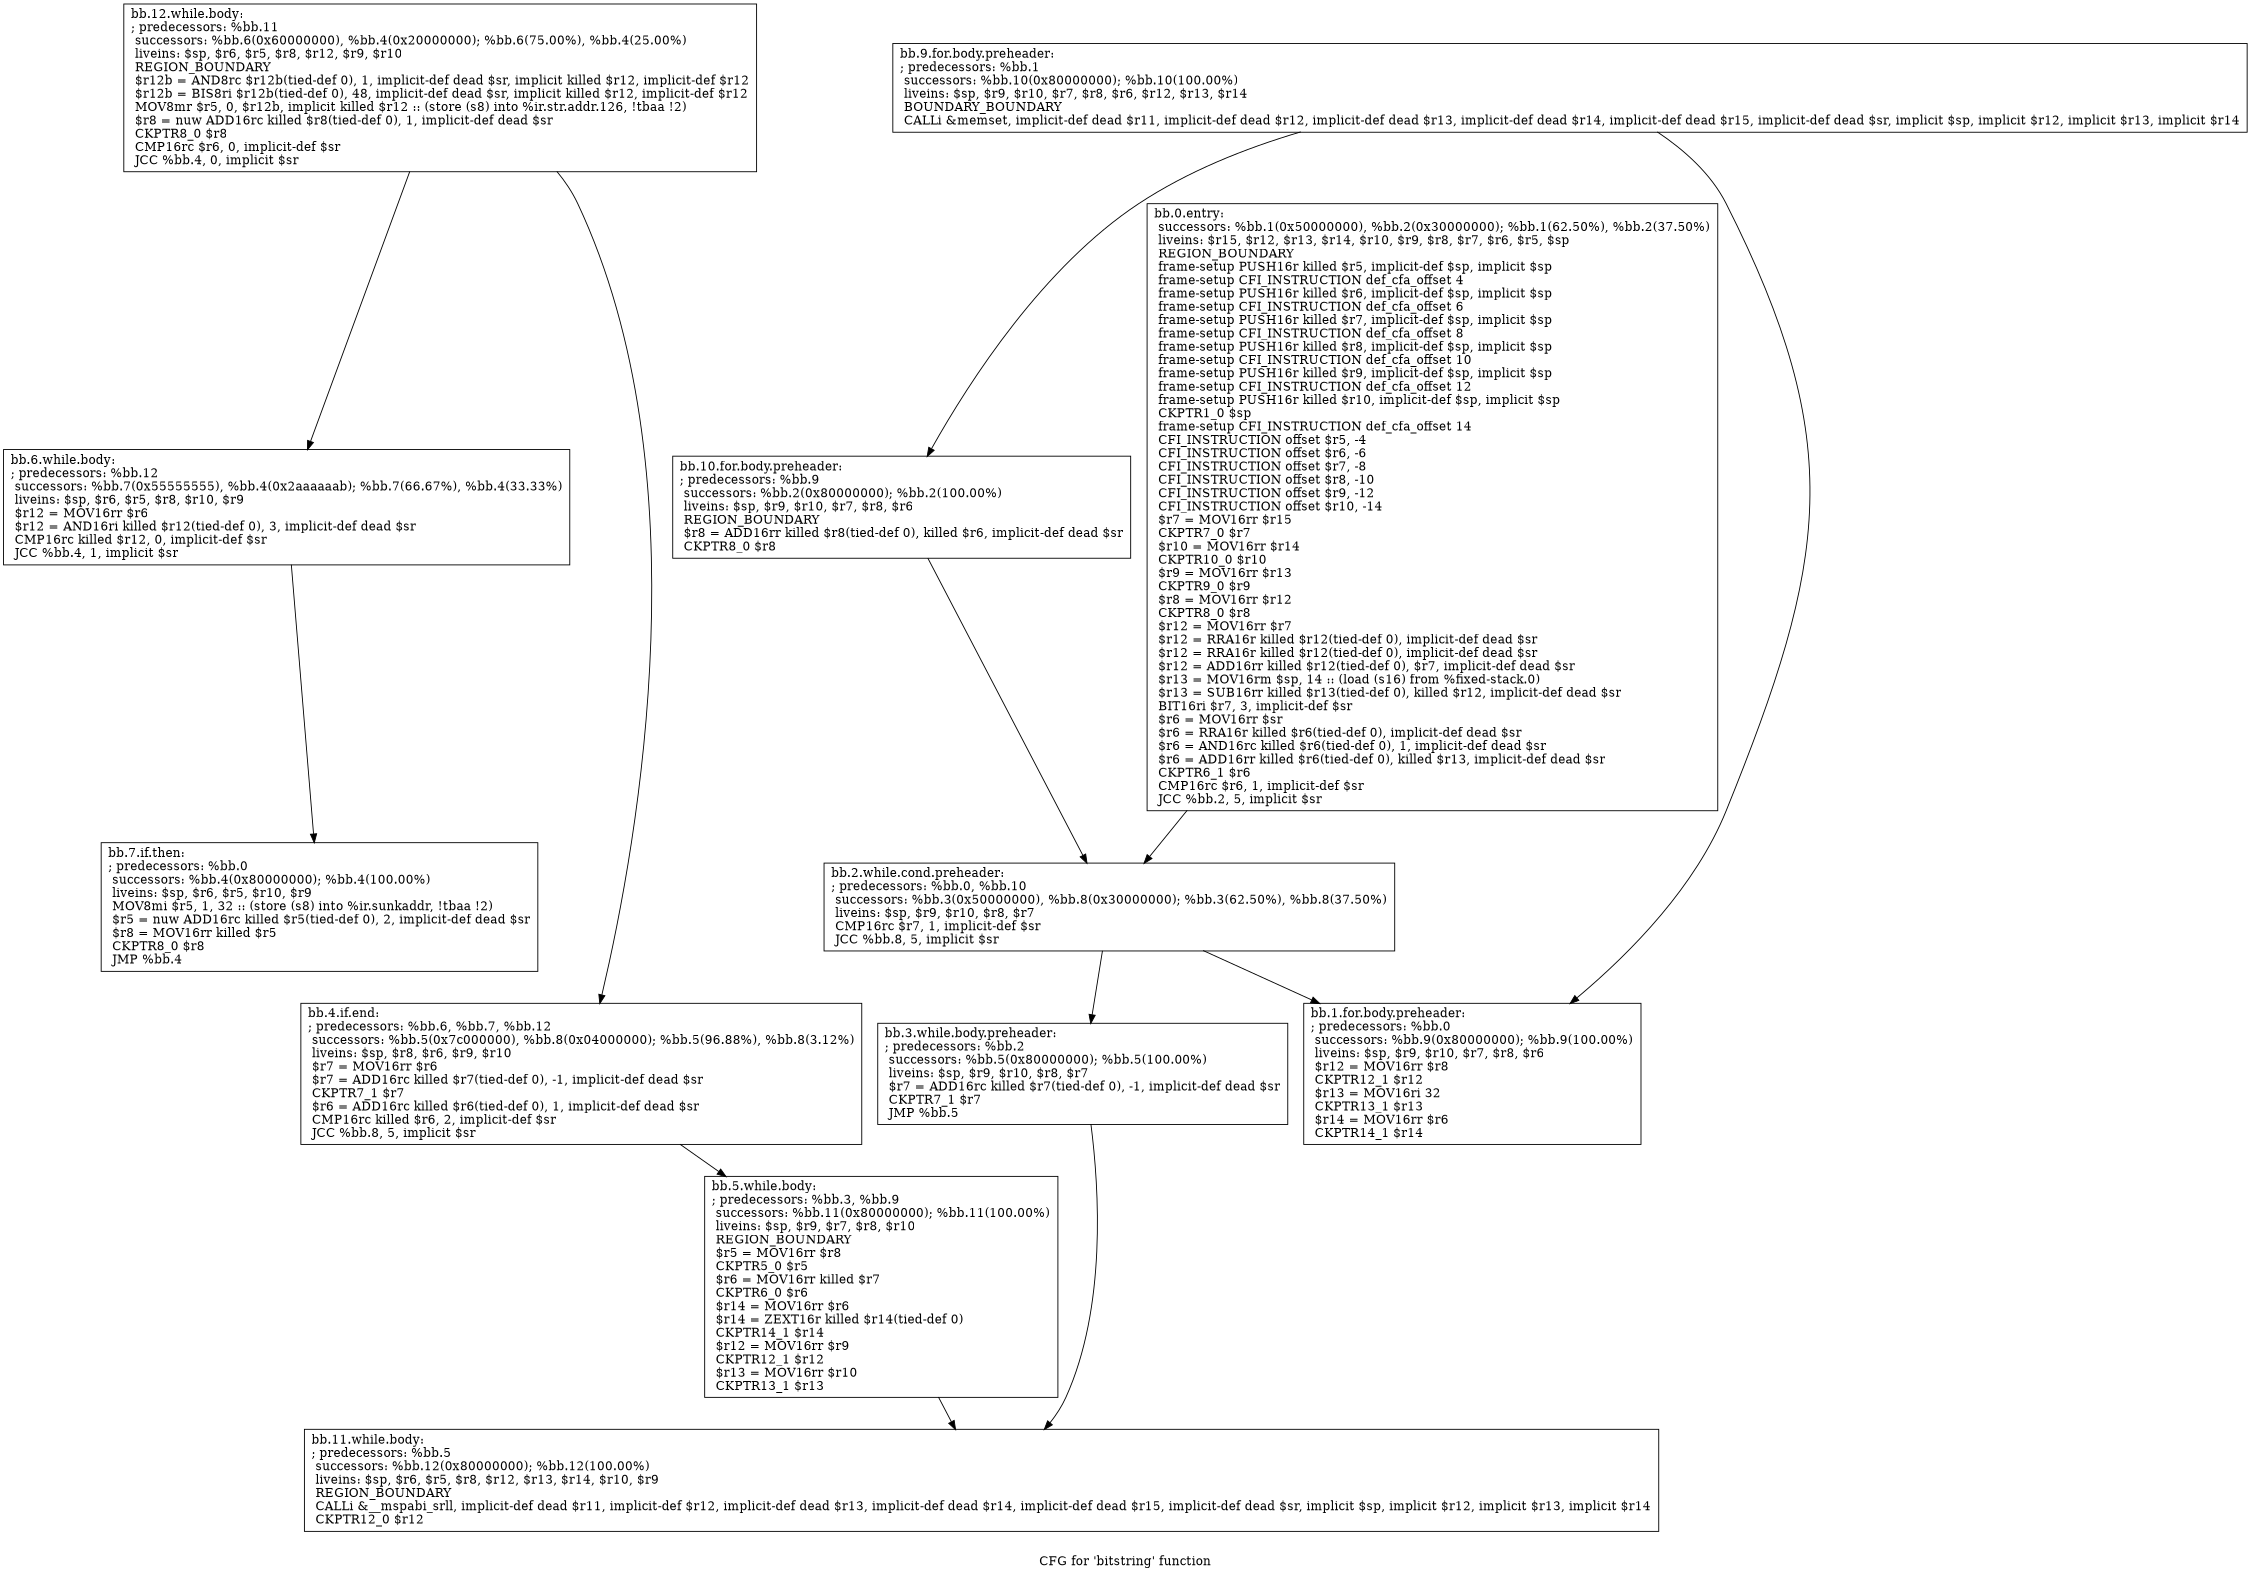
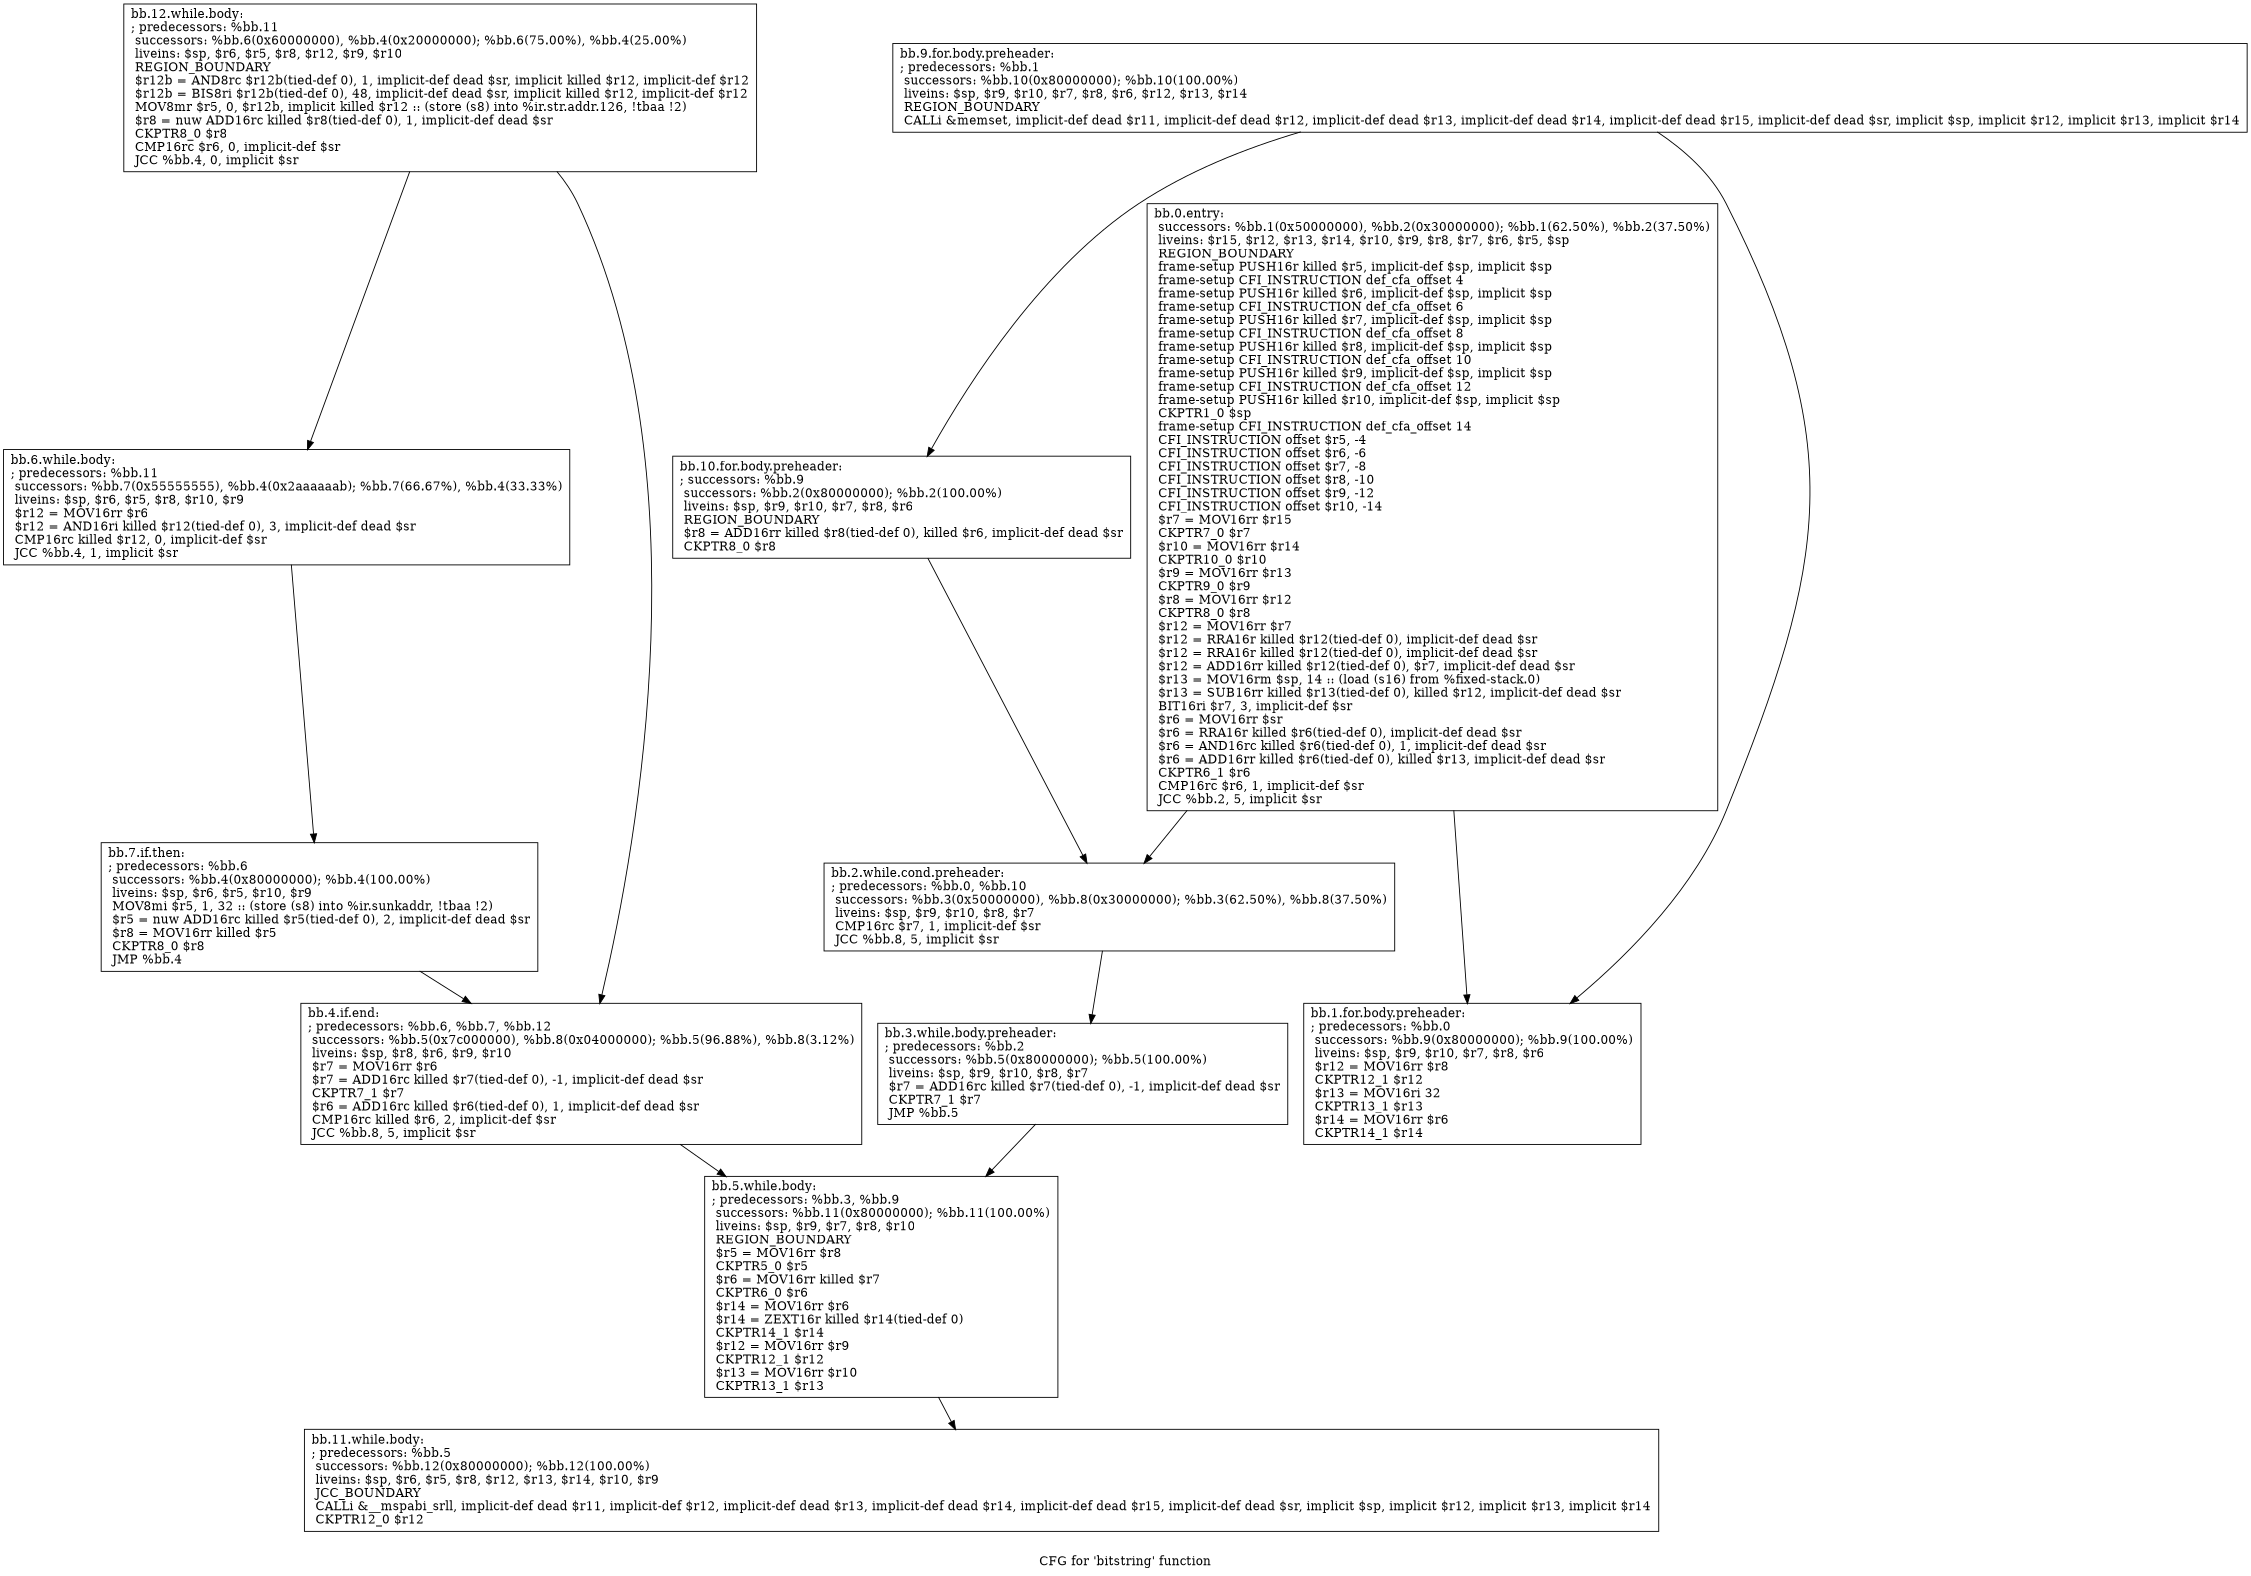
(981, 107) -> (970, 107)
(85, 473) -> (85, 473)
(750, 480) -> (742, 480)
(178, 867) -> (178, 867)
(1257, 975) -> (1460, 903)
none -> (442, 985)
(1095, 1278) -> (1014, 1147)
(382, 1493) -> (367, 1493)
